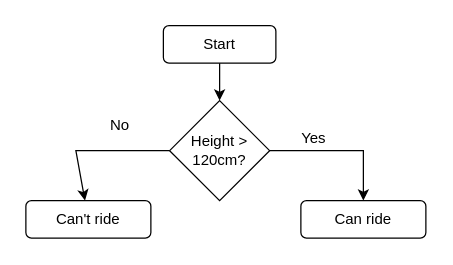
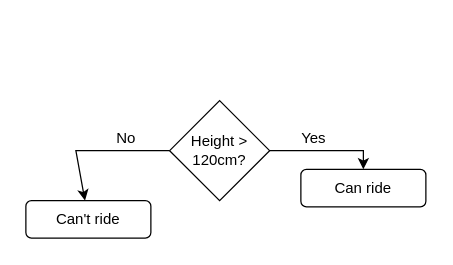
(219, 44) -> none
(219, 77) -> none
(119, 126) -> (126, 138)
(363, 219) -> (363, 188)
